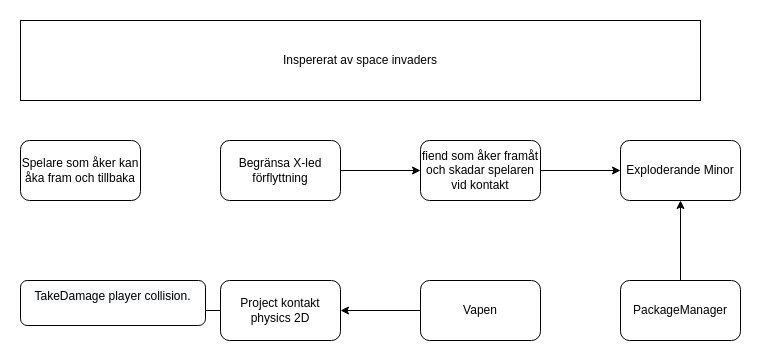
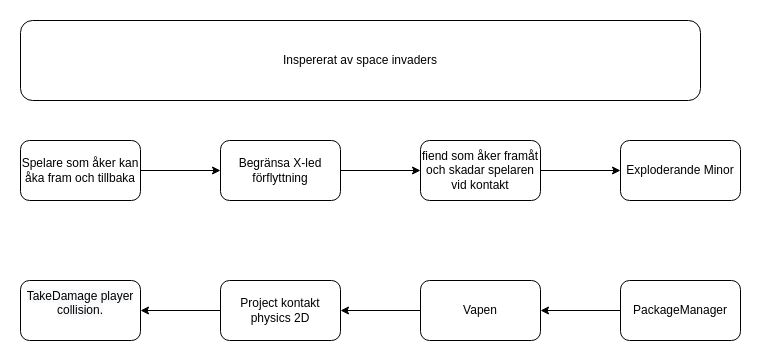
(361, 61) -> (361, 61)
none -> (177, 171)
(681, 244) -> (584, 311)
(113, 303) -> (81, 311)
